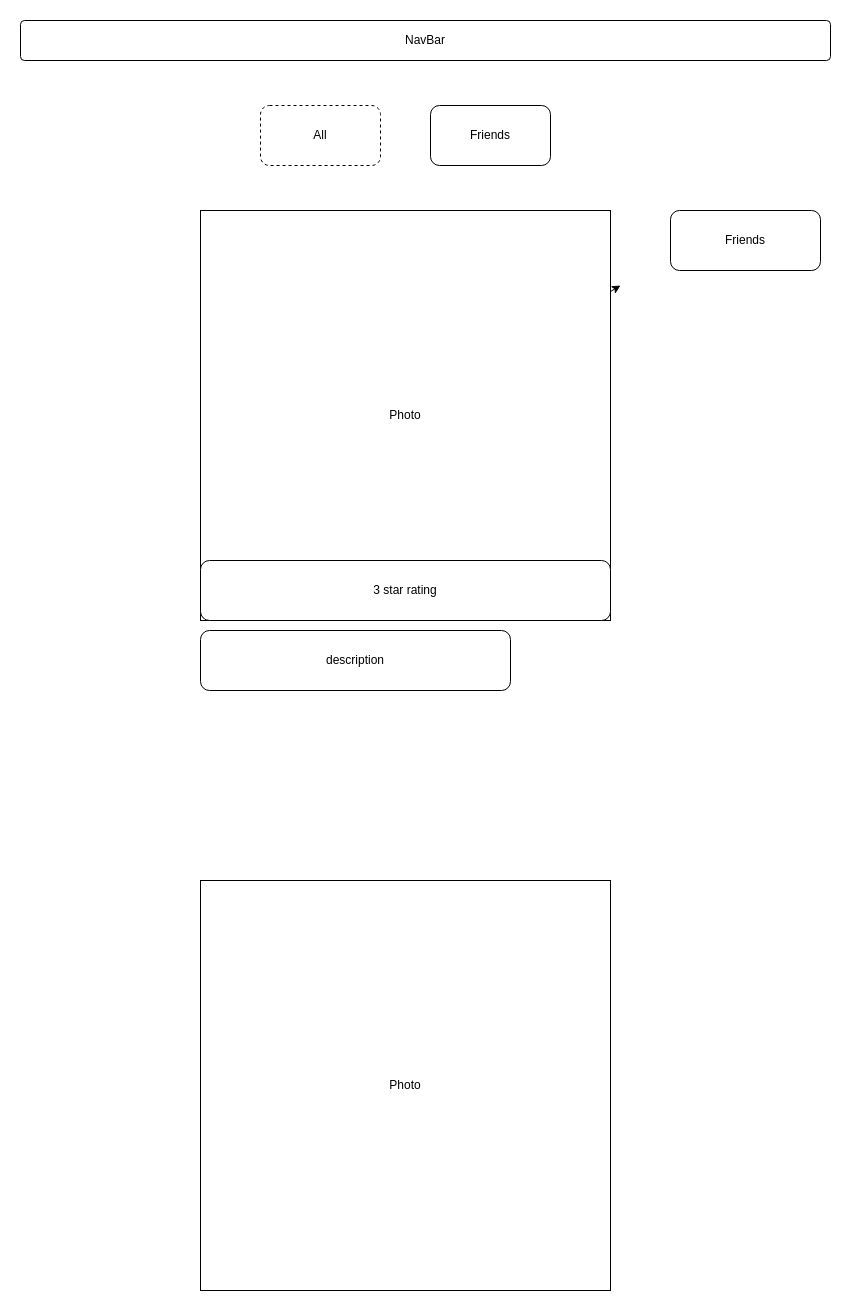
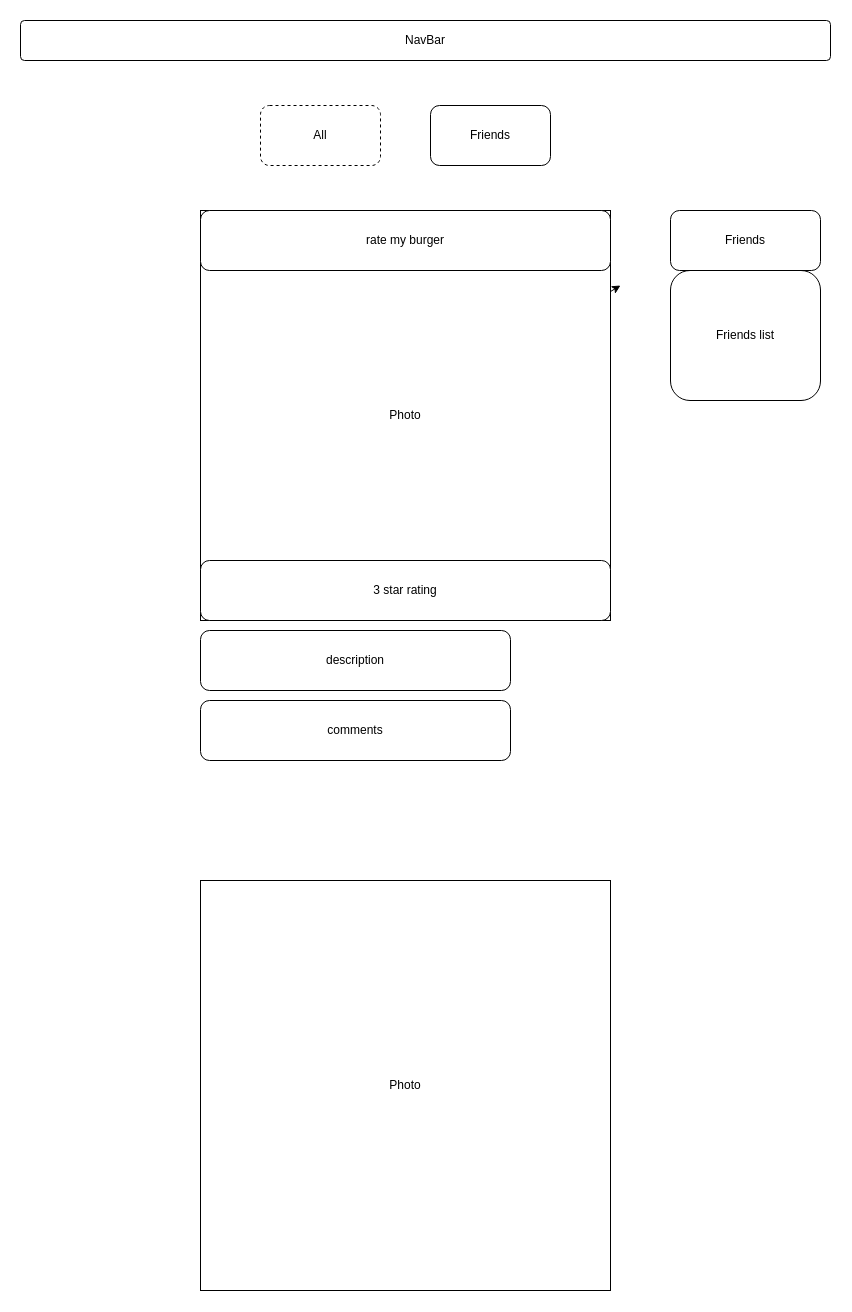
none -> (406, 241)
none -> (746, 336)
none -> (356, 731)
